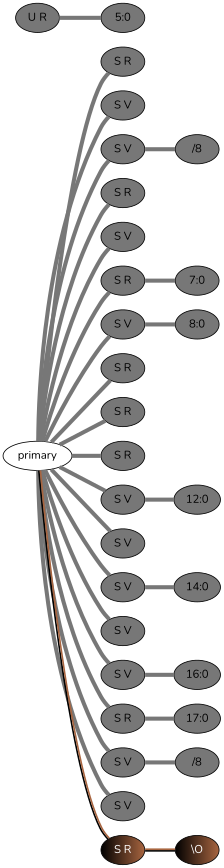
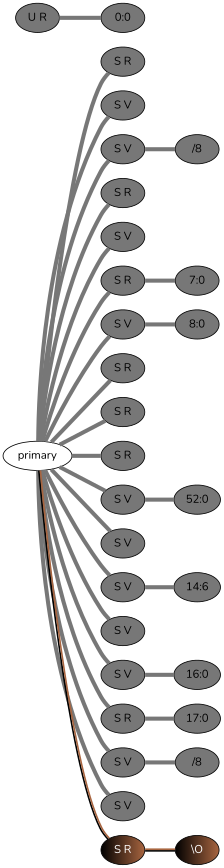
(123, 18) -> (123, 18)
(197, 500) -> (197, 500)
(197, 587) -> (197, 587)
